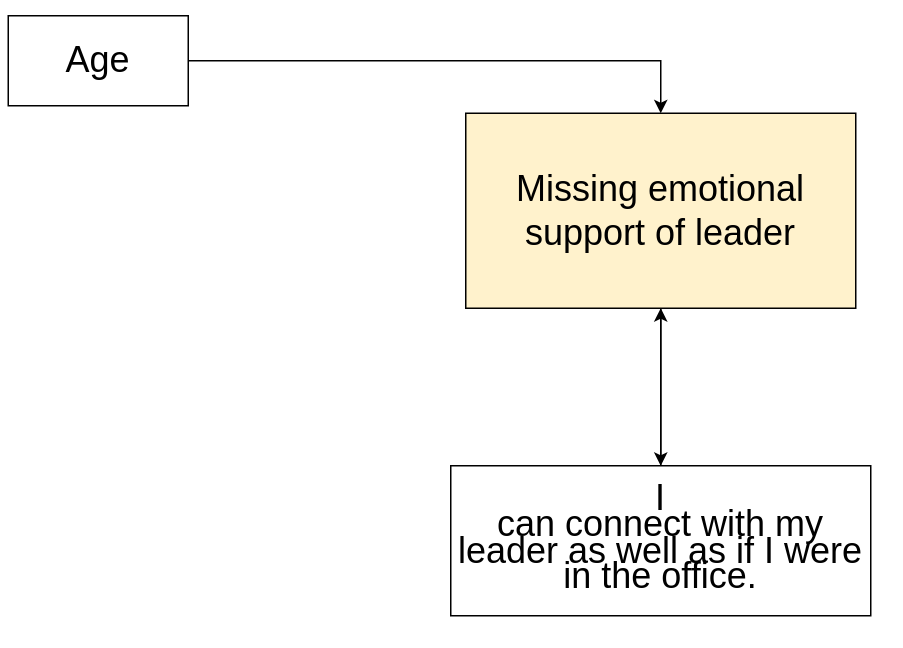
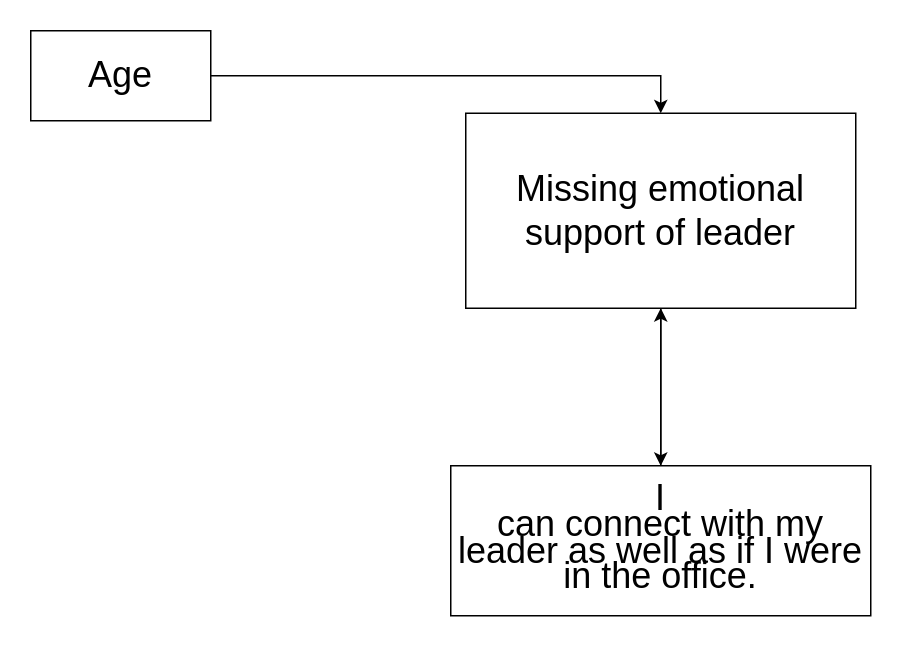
(98, 61) -> (121, 76)
(661, 211) -> (661, 211)
